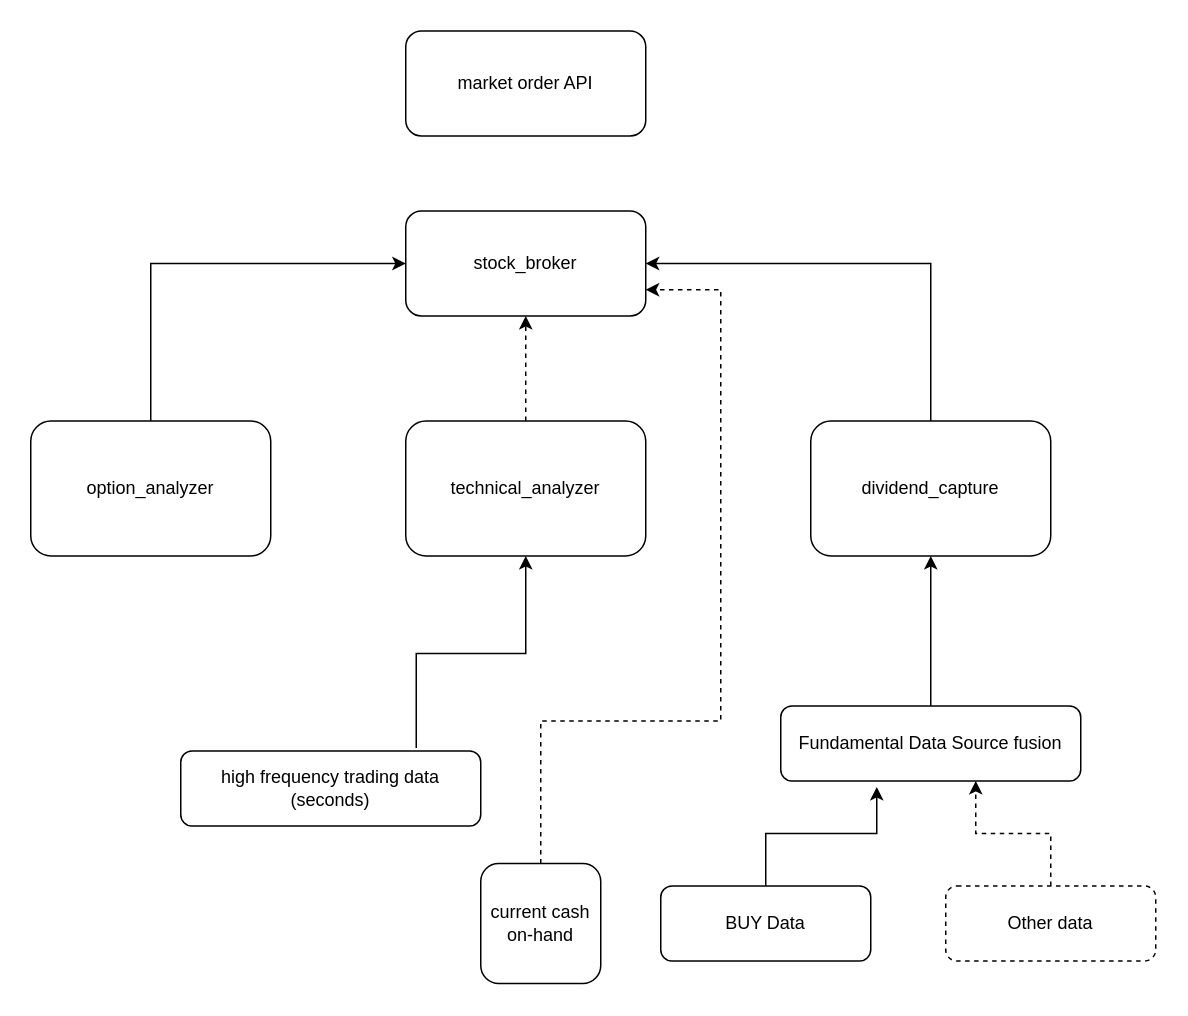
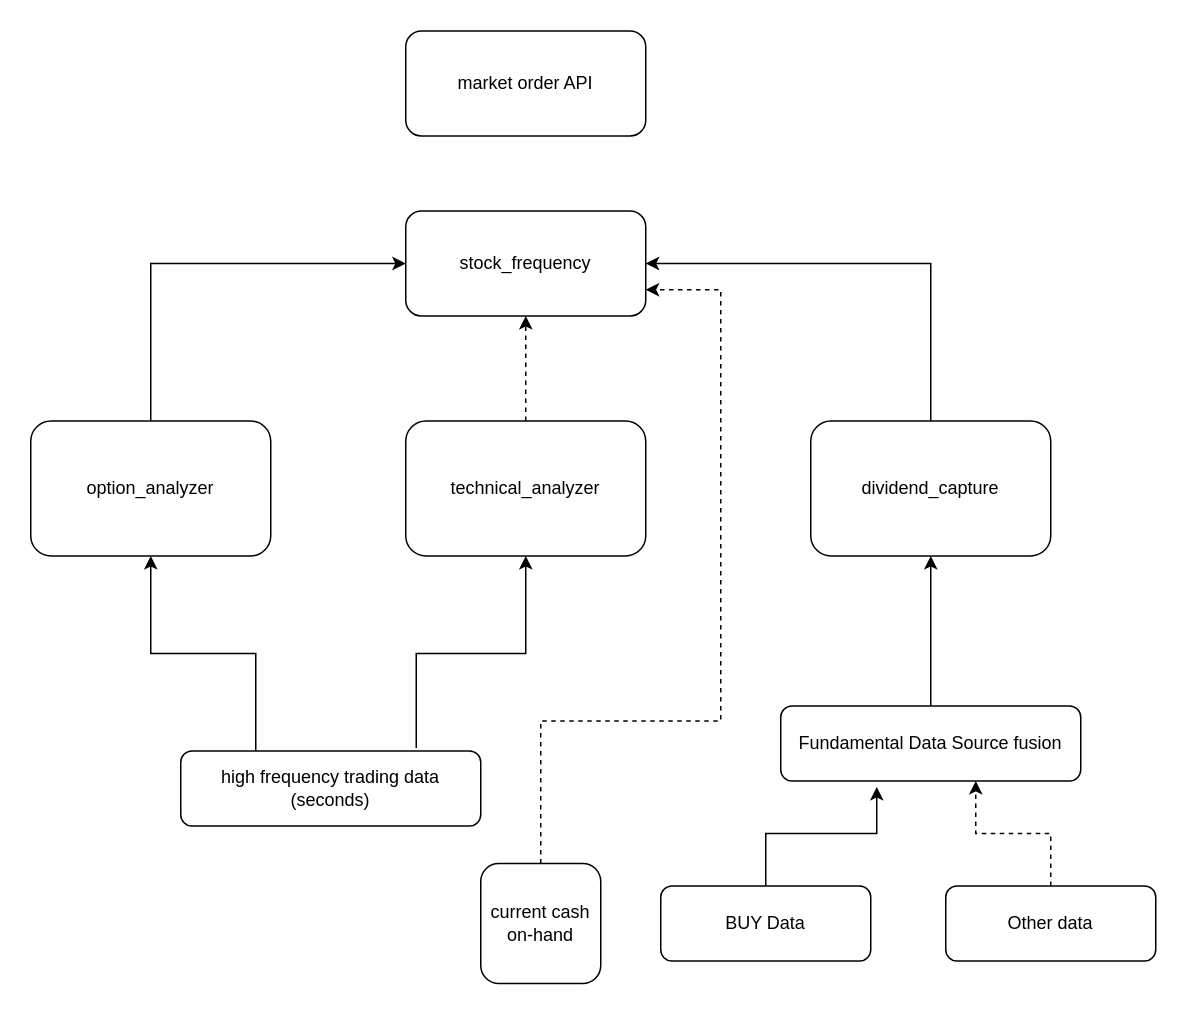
(526, 263) -> (526, 263)
none -> (209, 653)
(1051, 923) -> (1051, 923)
